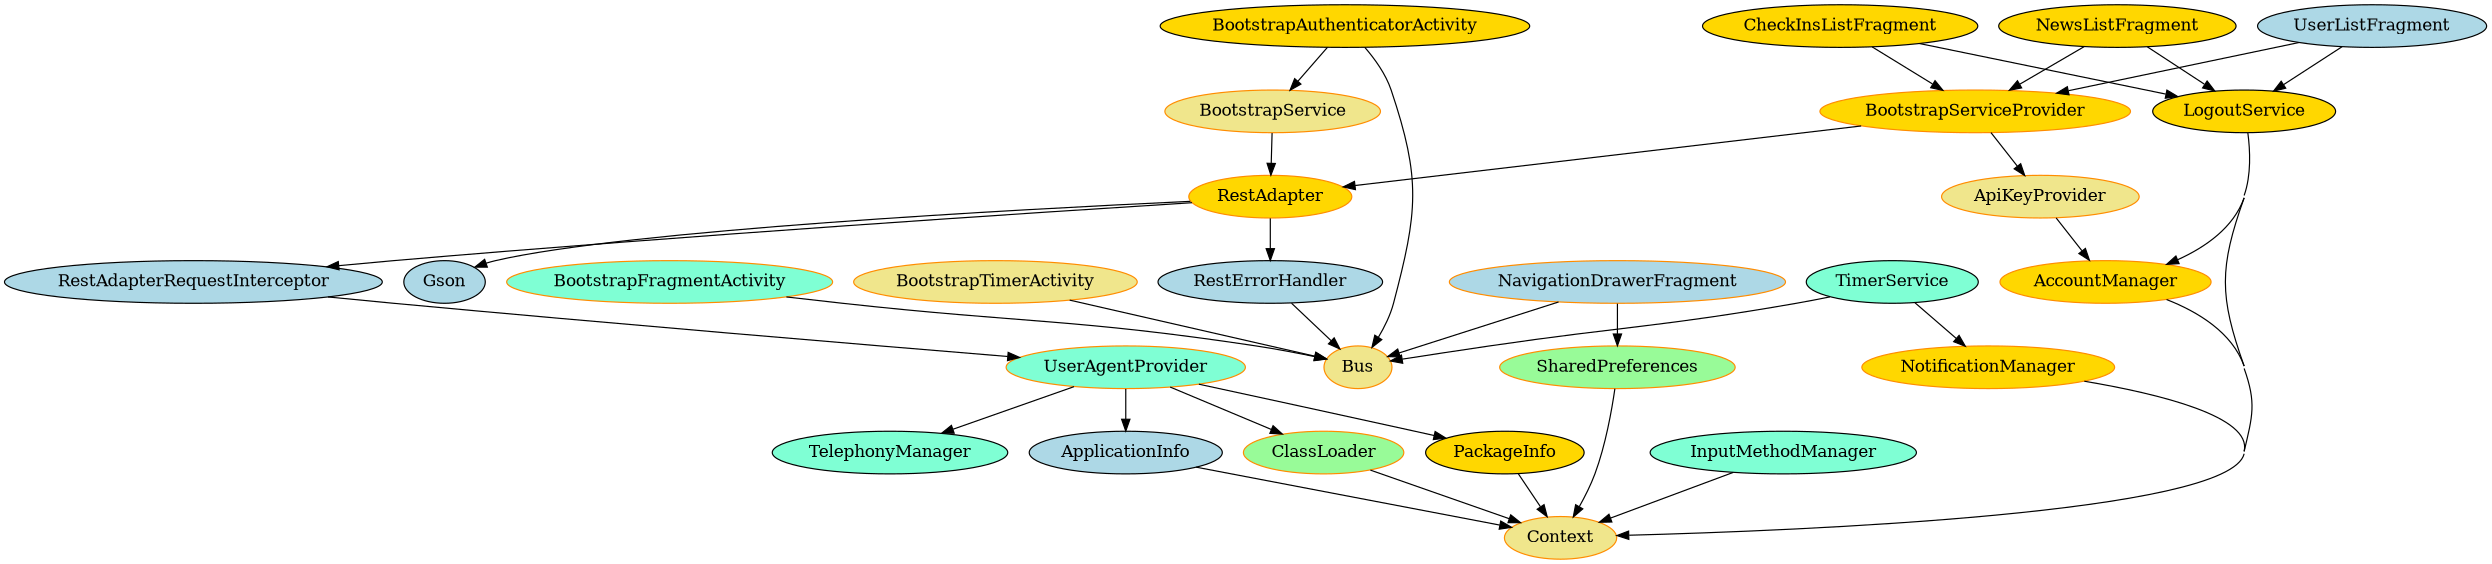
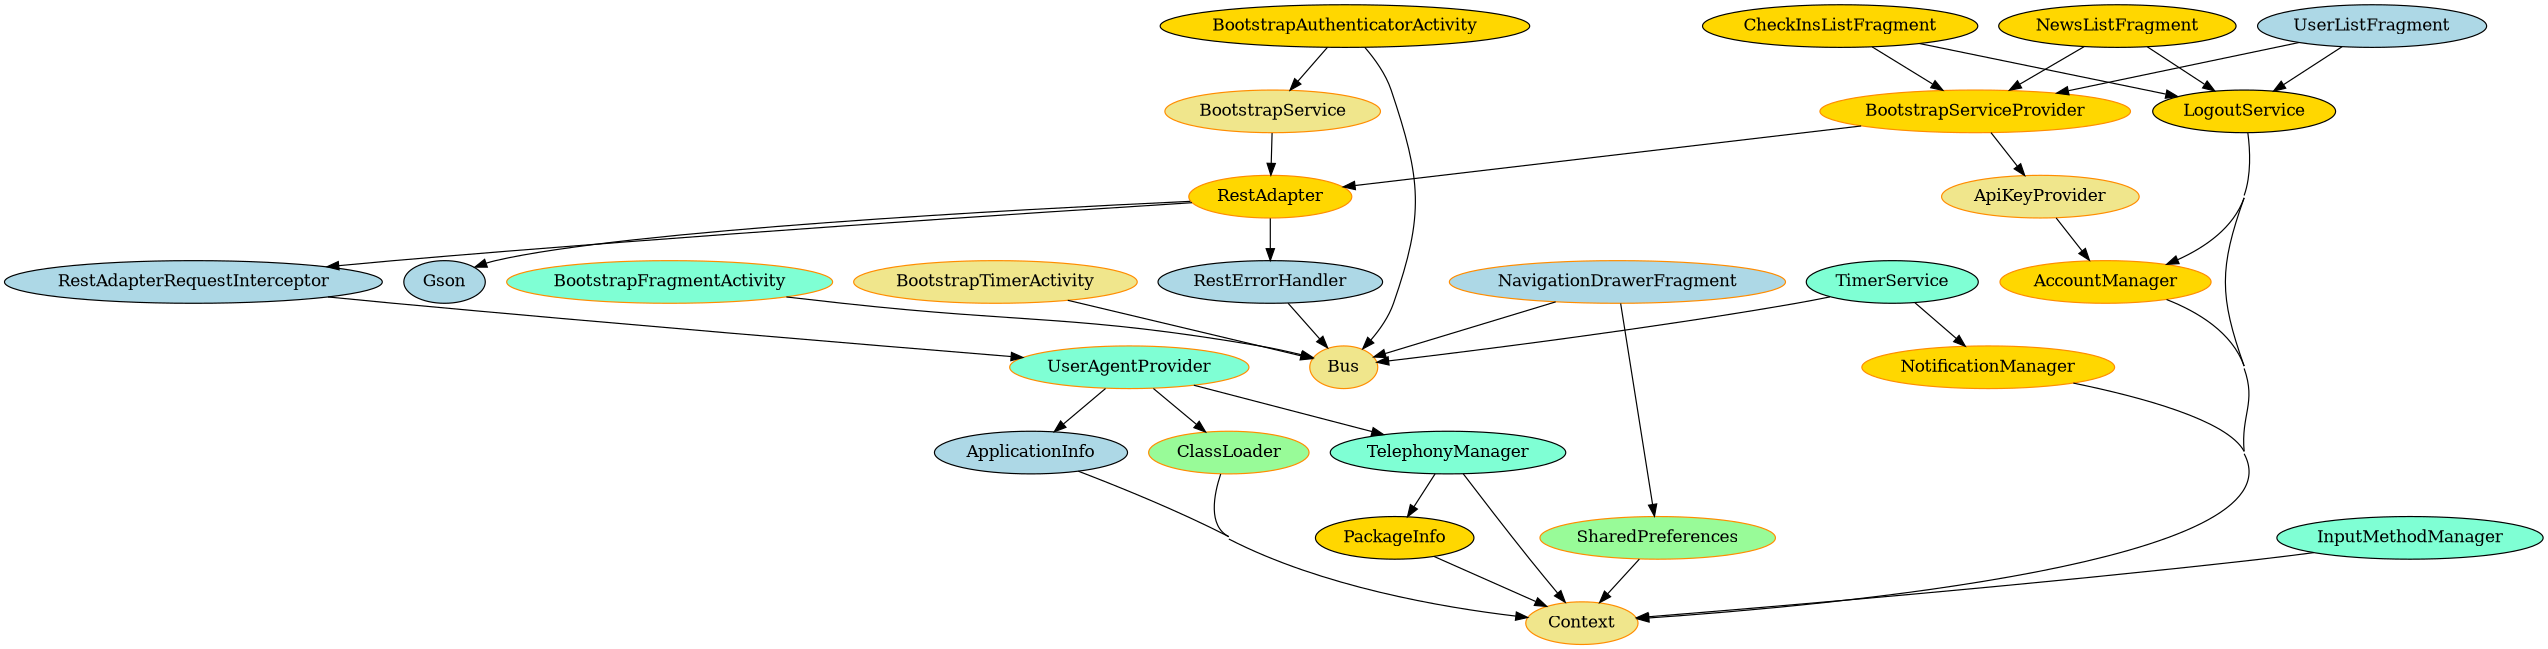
(1316, 410) -> (1425, 490)
none -> (1510, 534)
